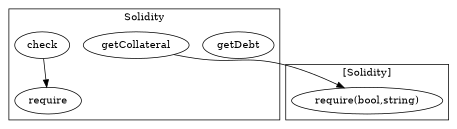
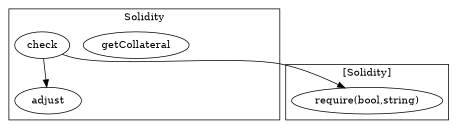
(238, 45) -> none
(257, 60) -> (202, 61)
(48, 101) -> (48, 101)
